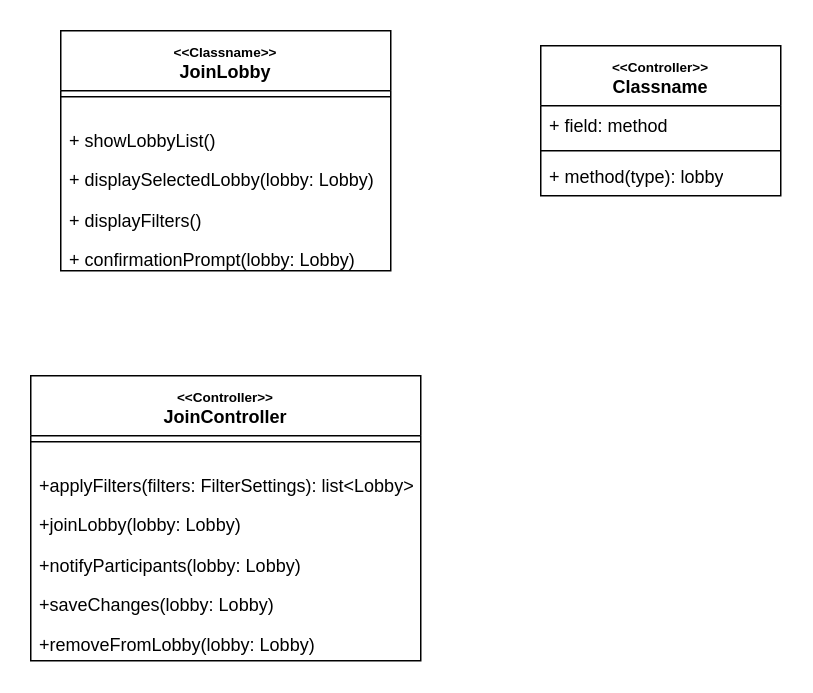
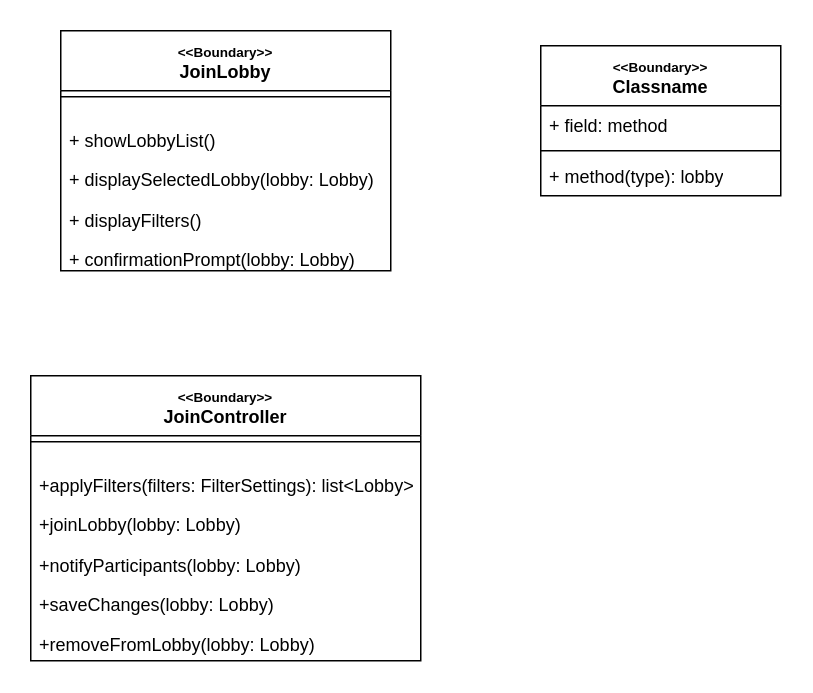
(226, 63) -> (226, 63)
(661, 78) -> (661, 78)
(226, 408) -> (226, 408)
